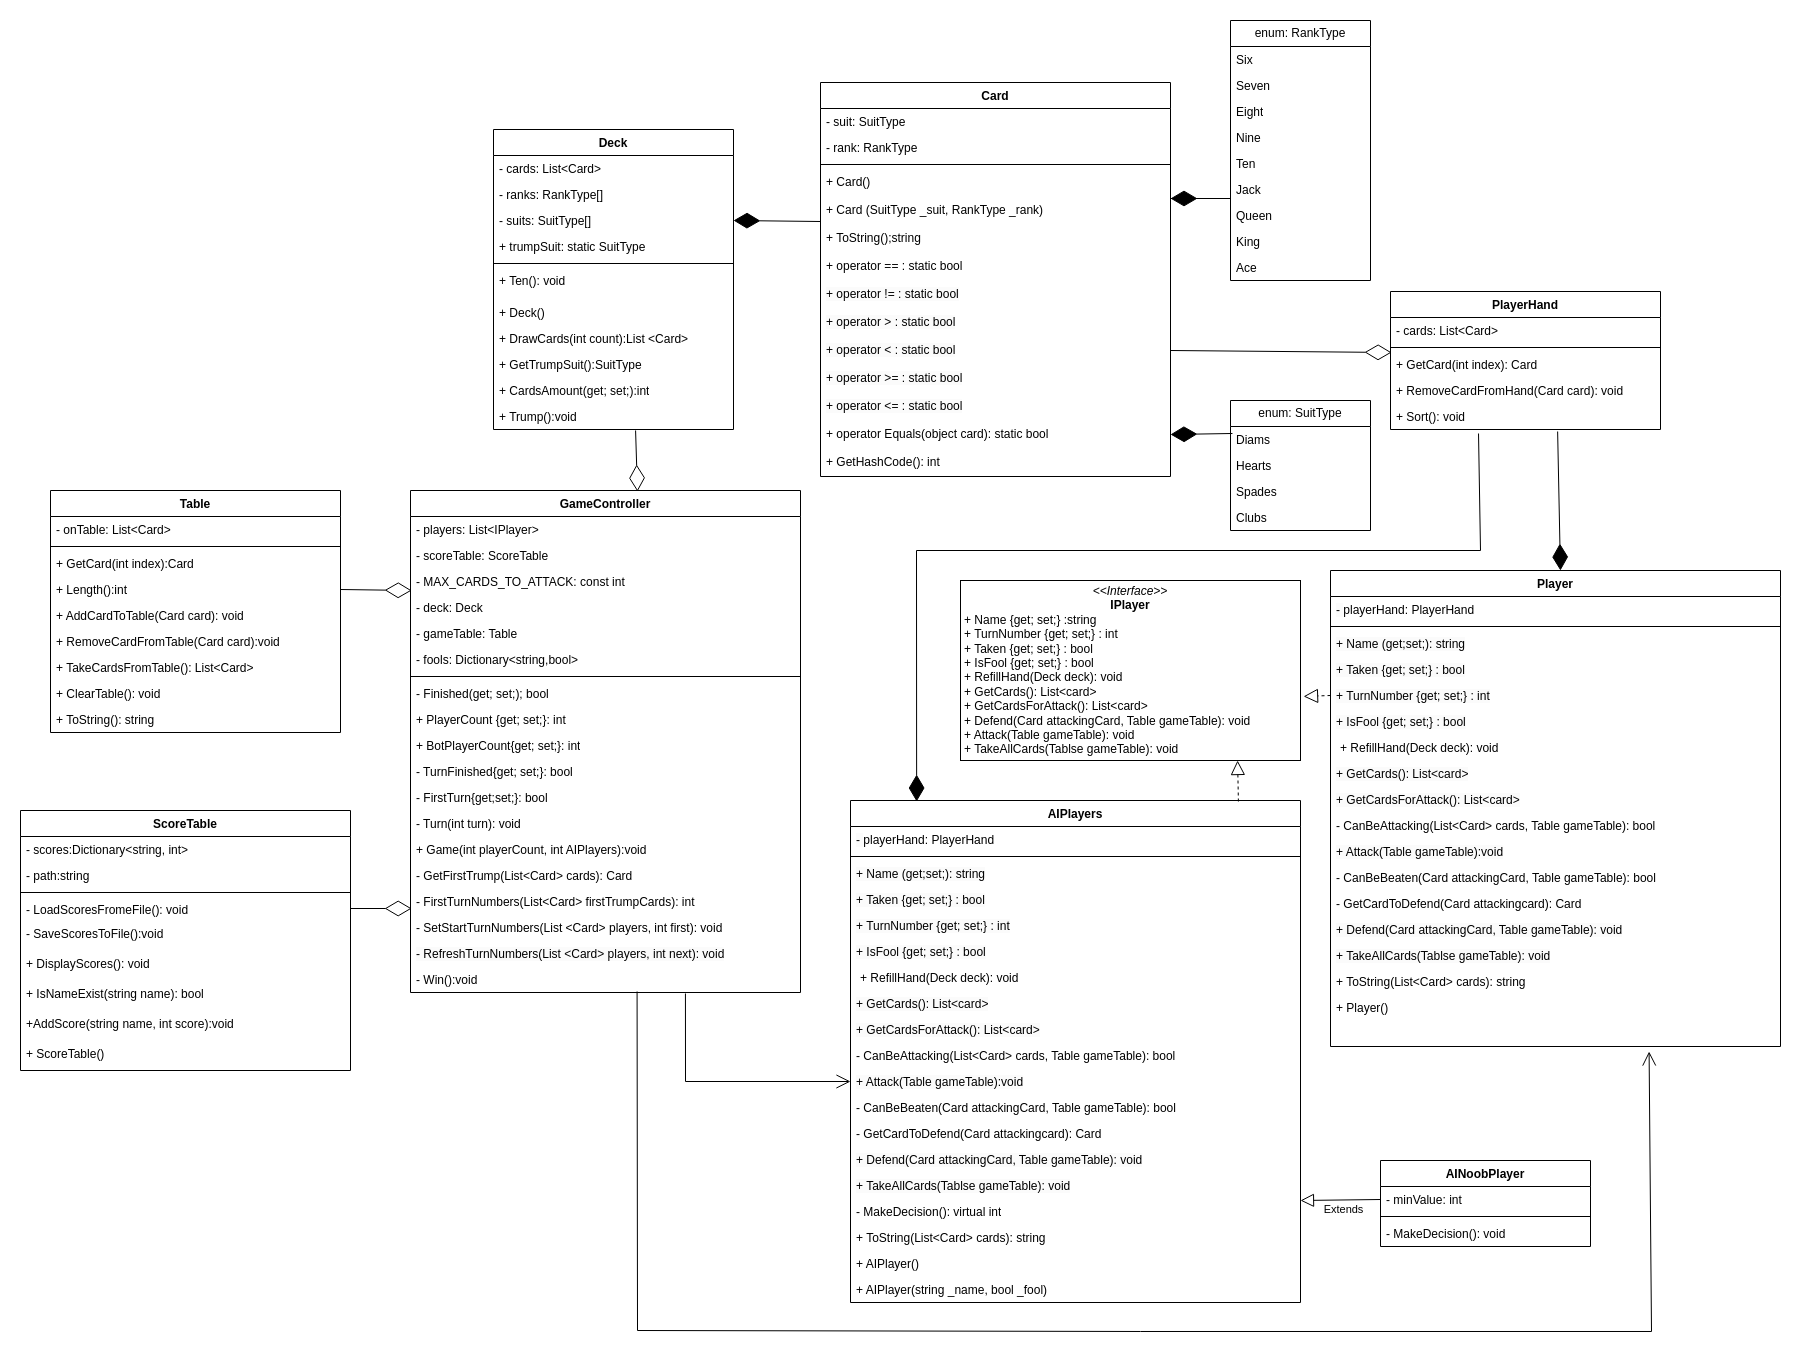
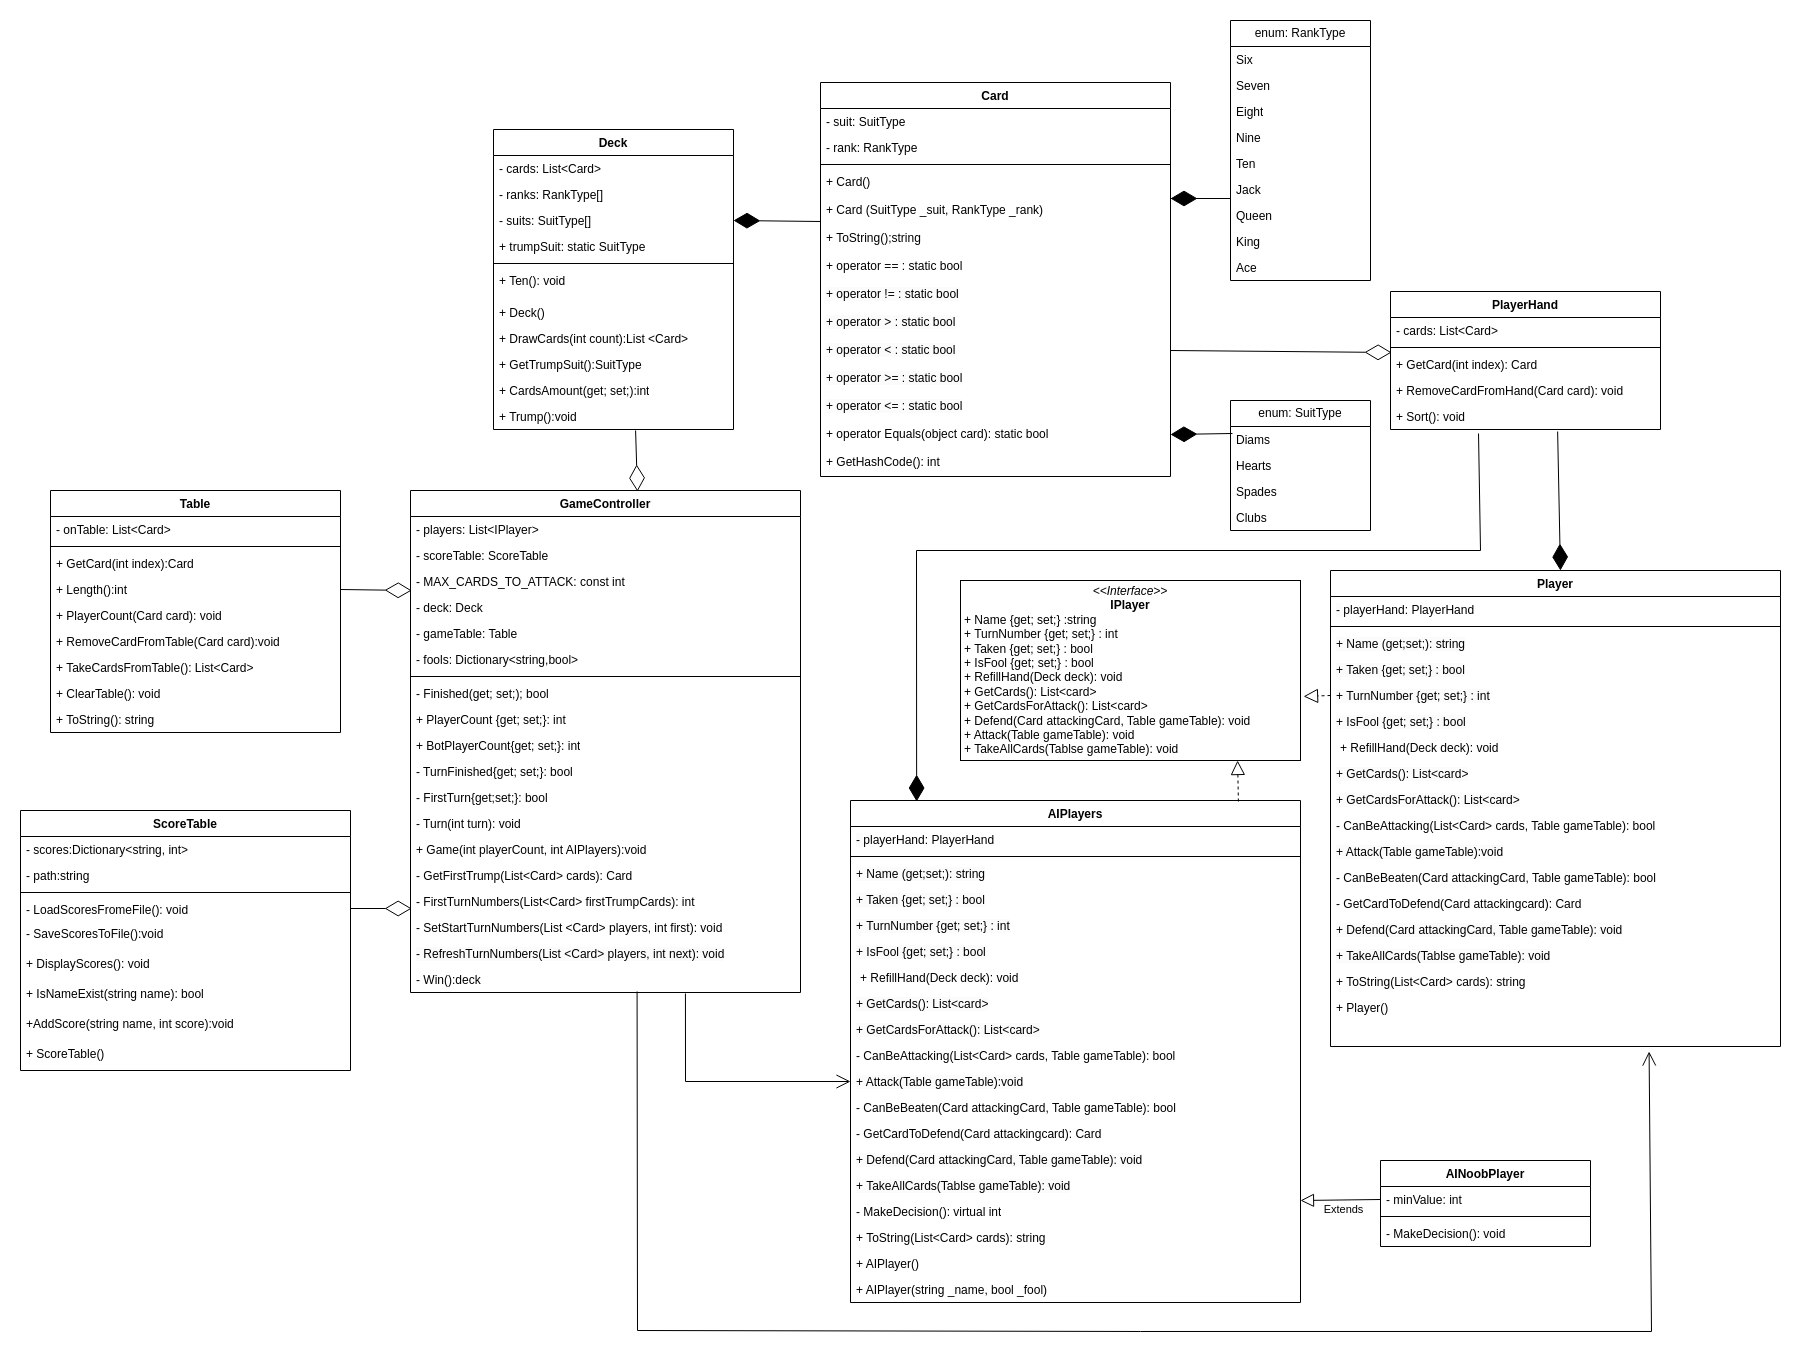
(158, 617) -> (148, 617)
(451, 981) -> (452, 981)
